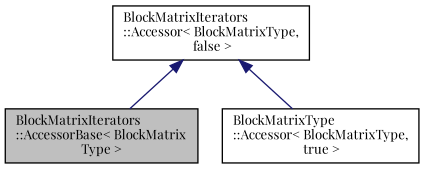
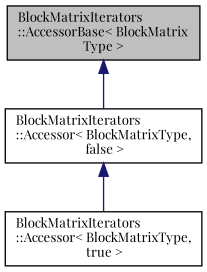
(151, 89) -> (104, 91)
(321, 136) -> (104, 239)
